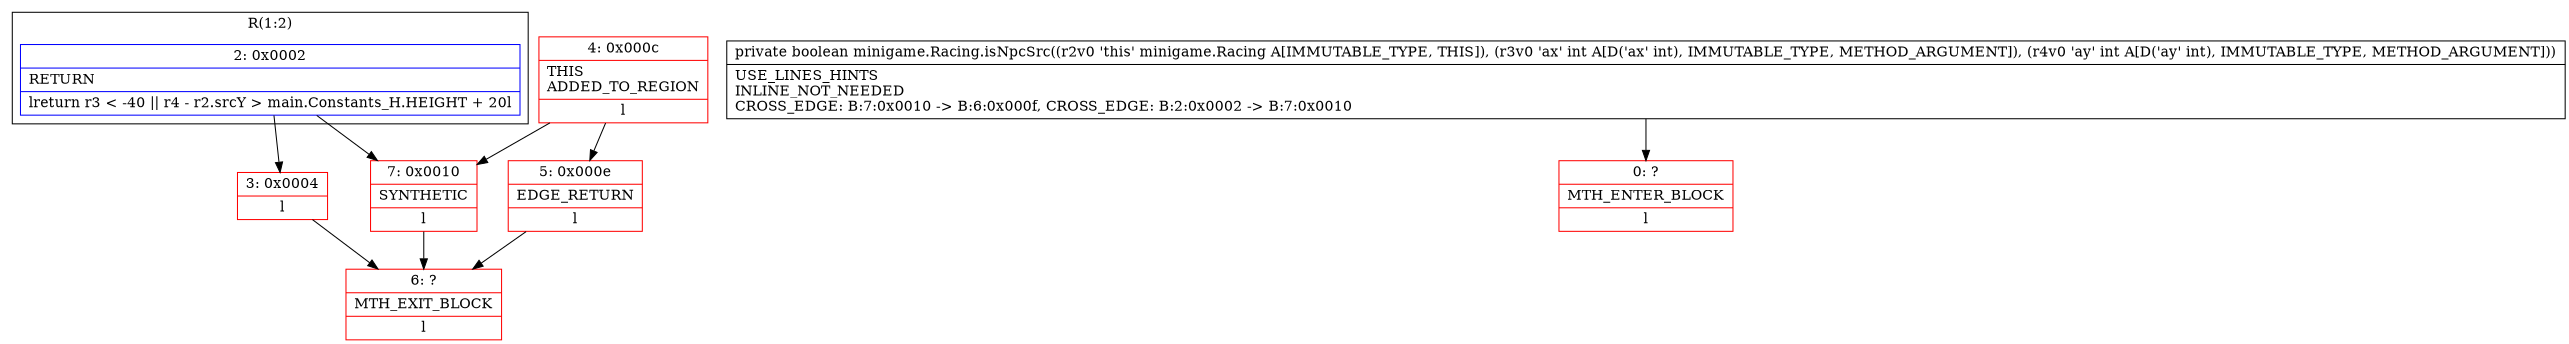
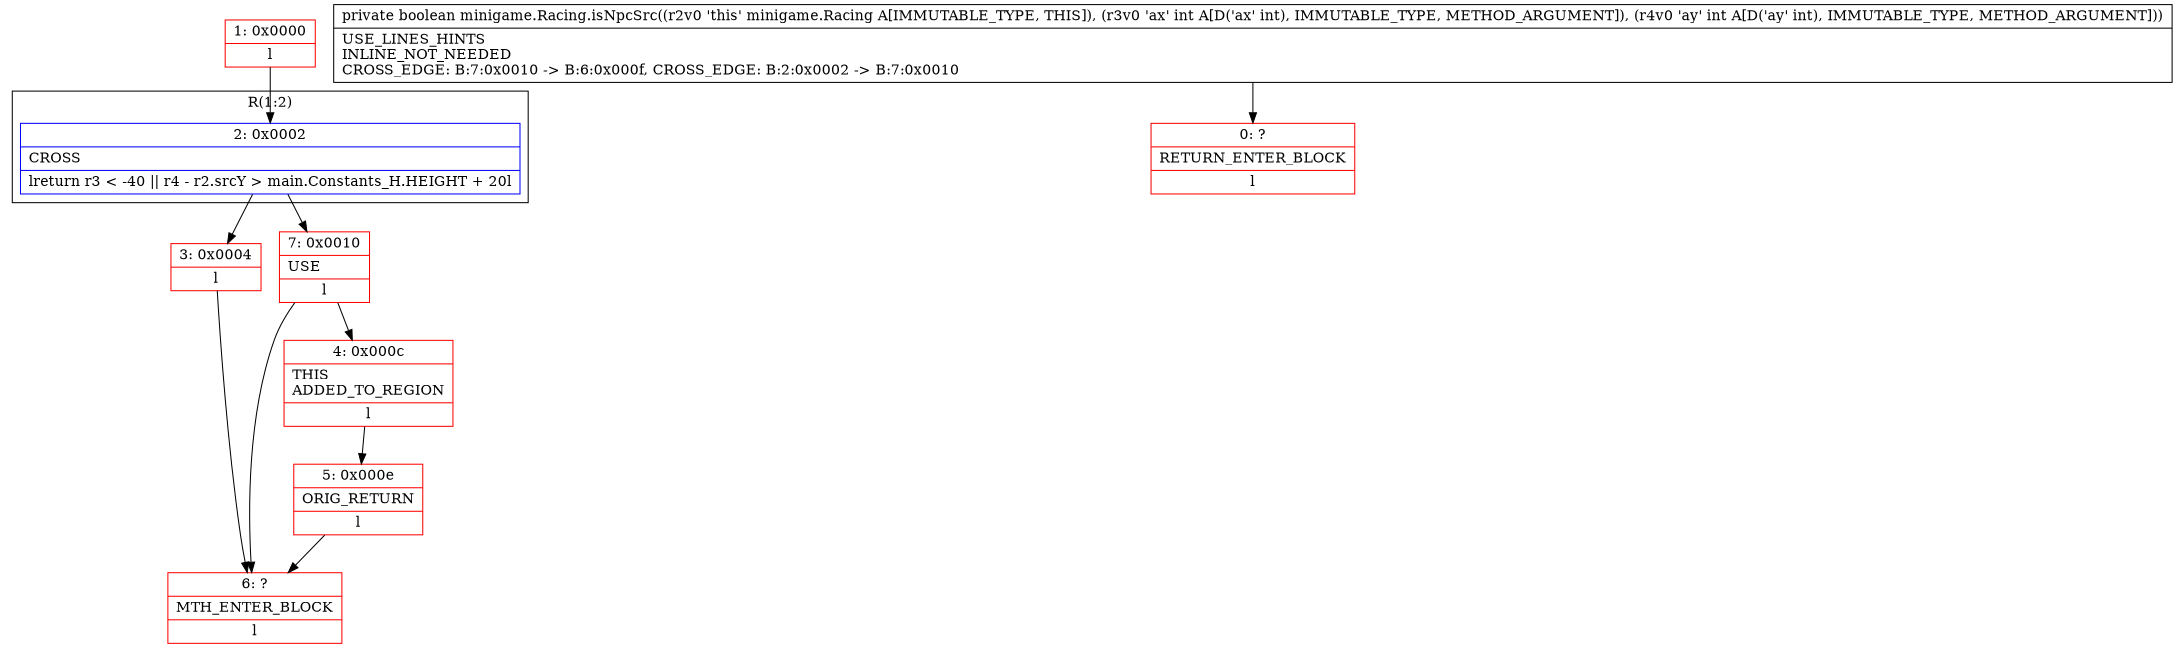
none -> (270, 44)
(62, 79) -> (55, 158)
(518, 141) -> (343, 317)
(424, 196) -> (305, 267)
(575, 196) -> (358, 499)
(1646, 196) -> (1253, 158)
(424, 304) -> (255, 608)
